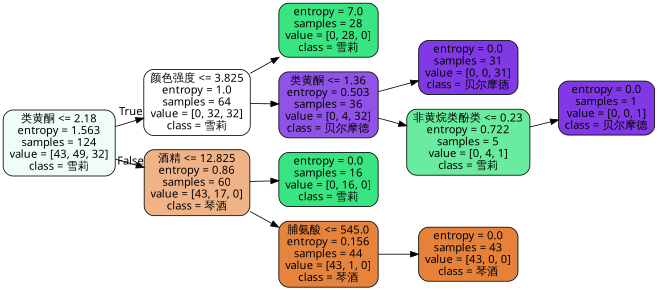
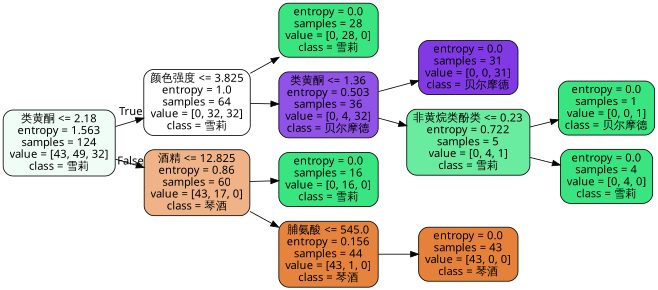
(329, 30) -> (329, 30)
(607, 108) -> (607, 108)
none -> (607, 176)
